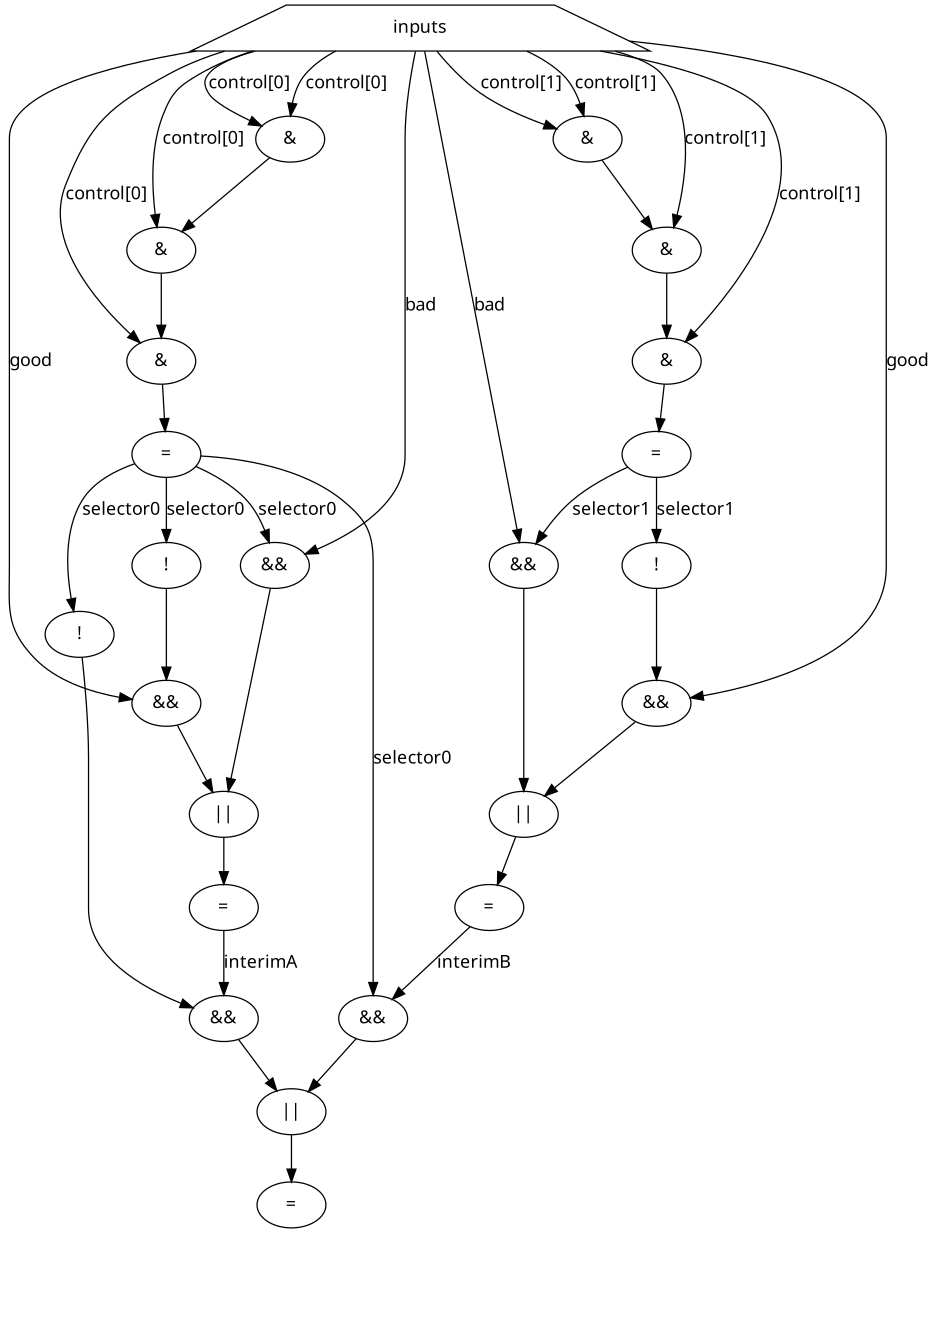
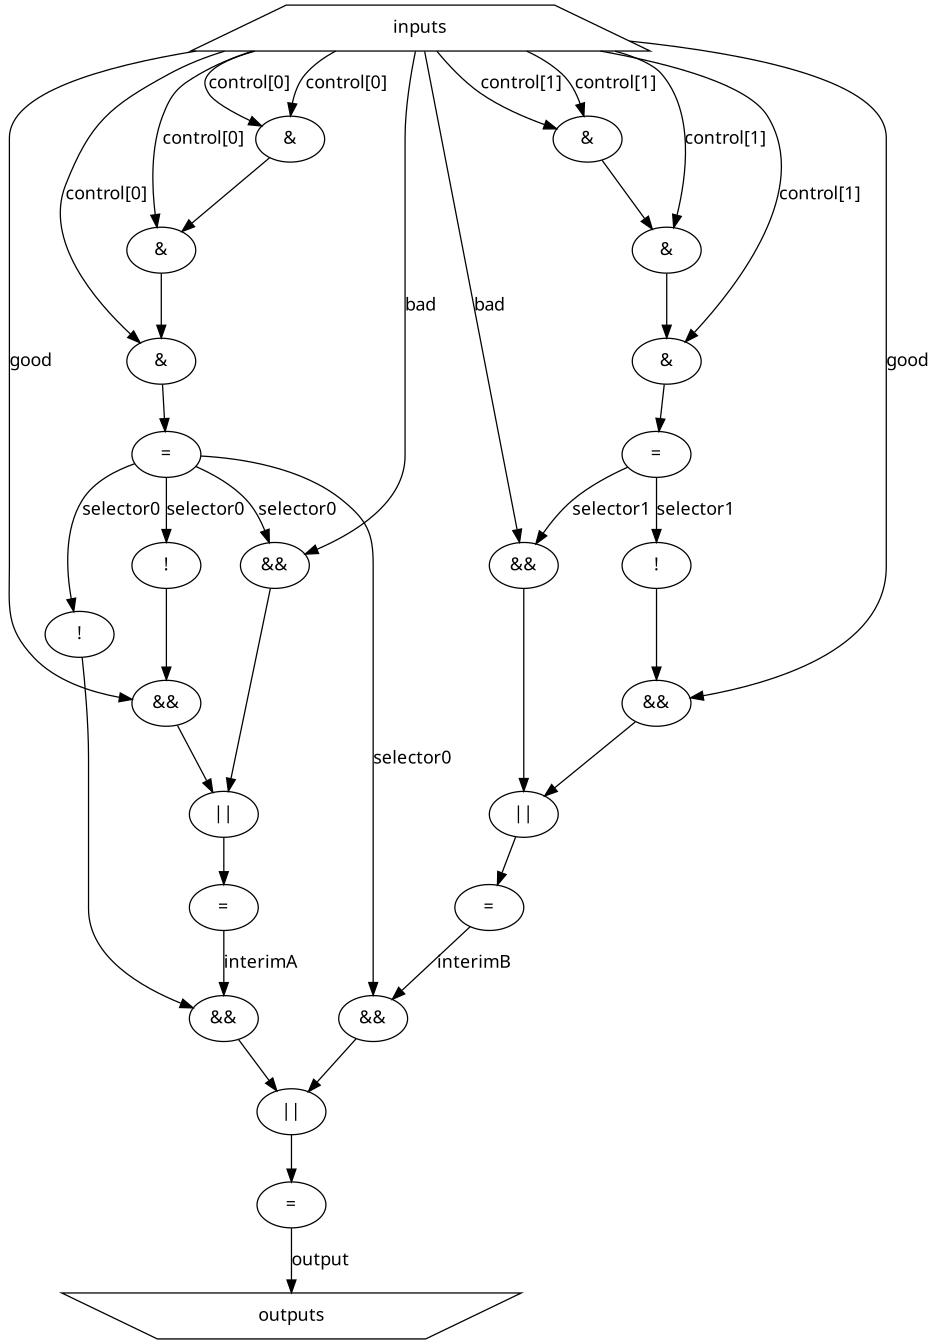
none -> (291, 1316)
